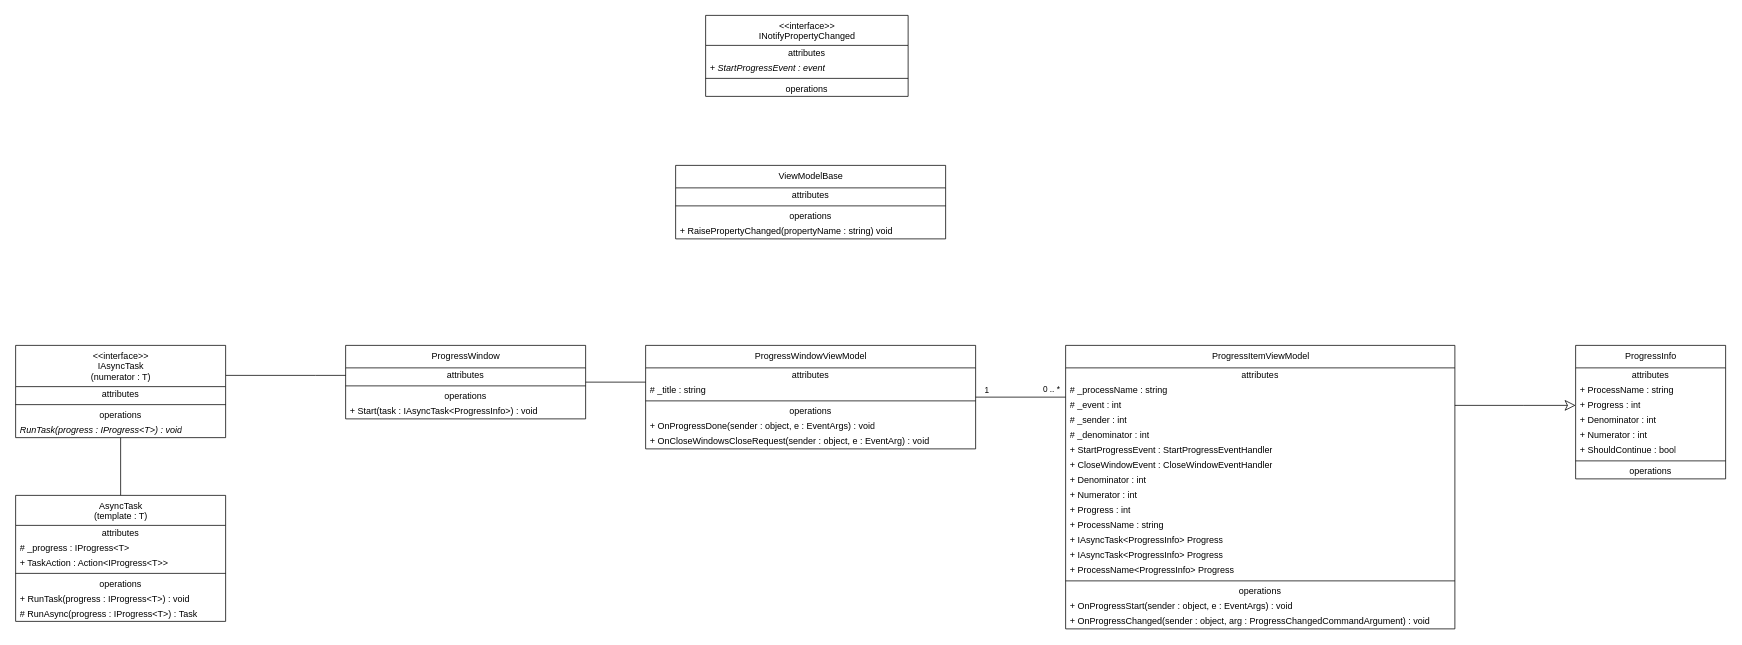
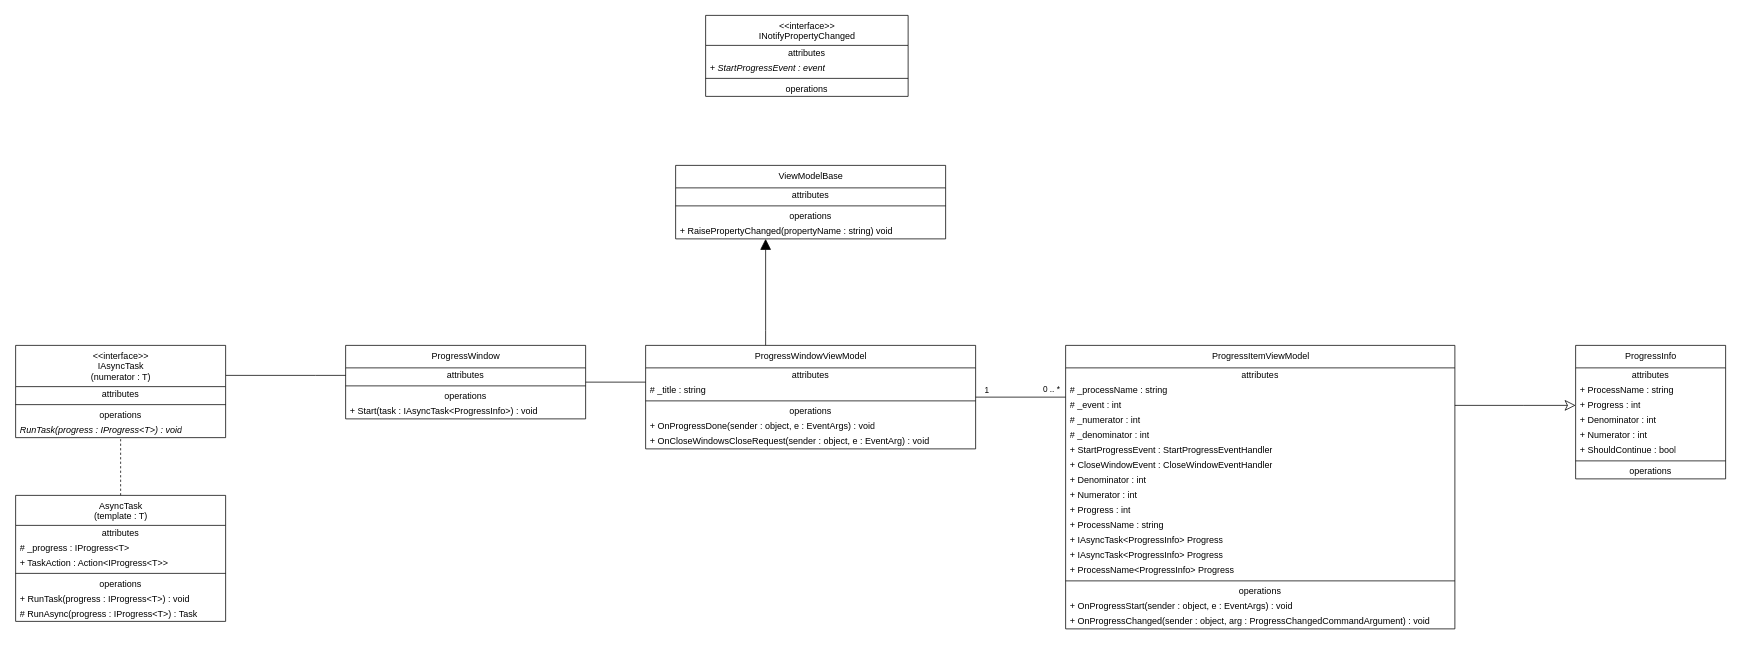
none -> (765, 298)
(1102, 420) -> (1109, 420)
(120, 467) -> (120, 467)
